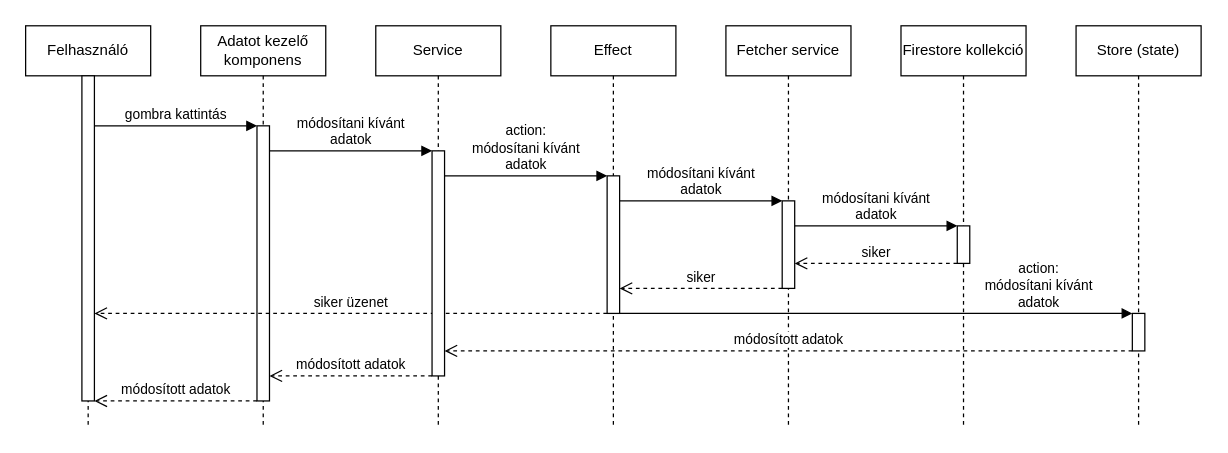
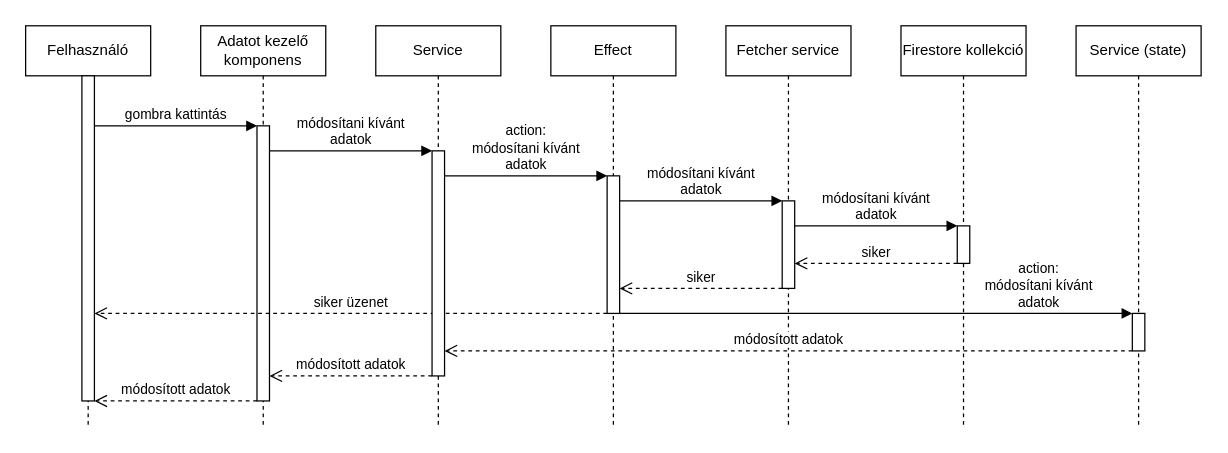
(1138, 51) -> (1138, 51)
